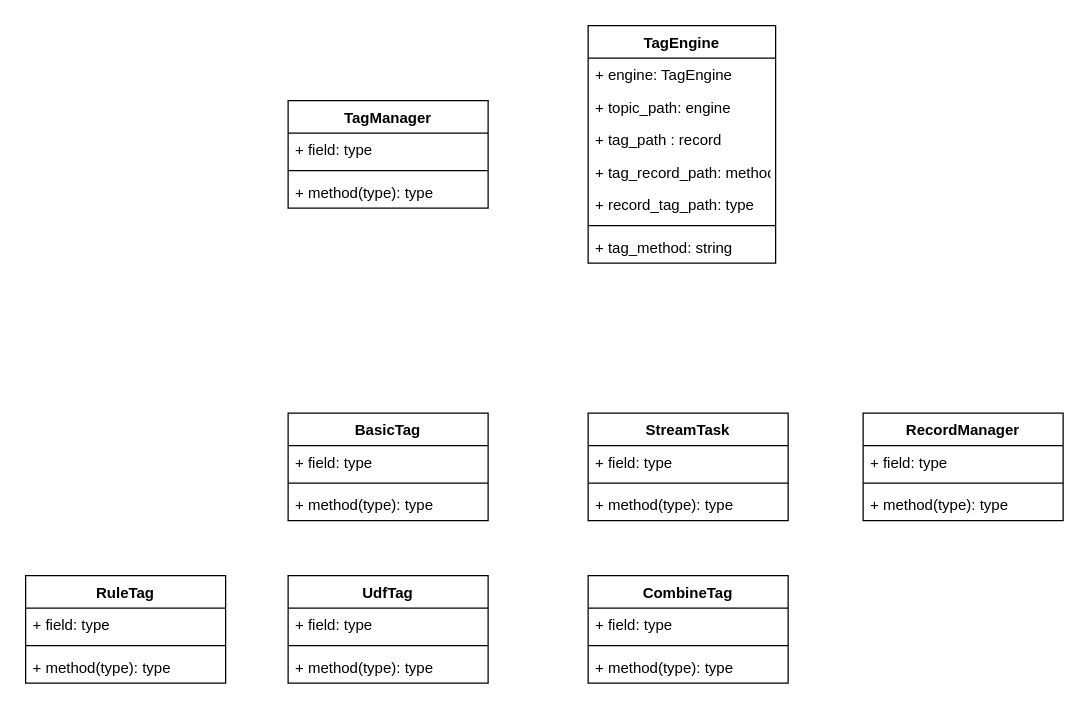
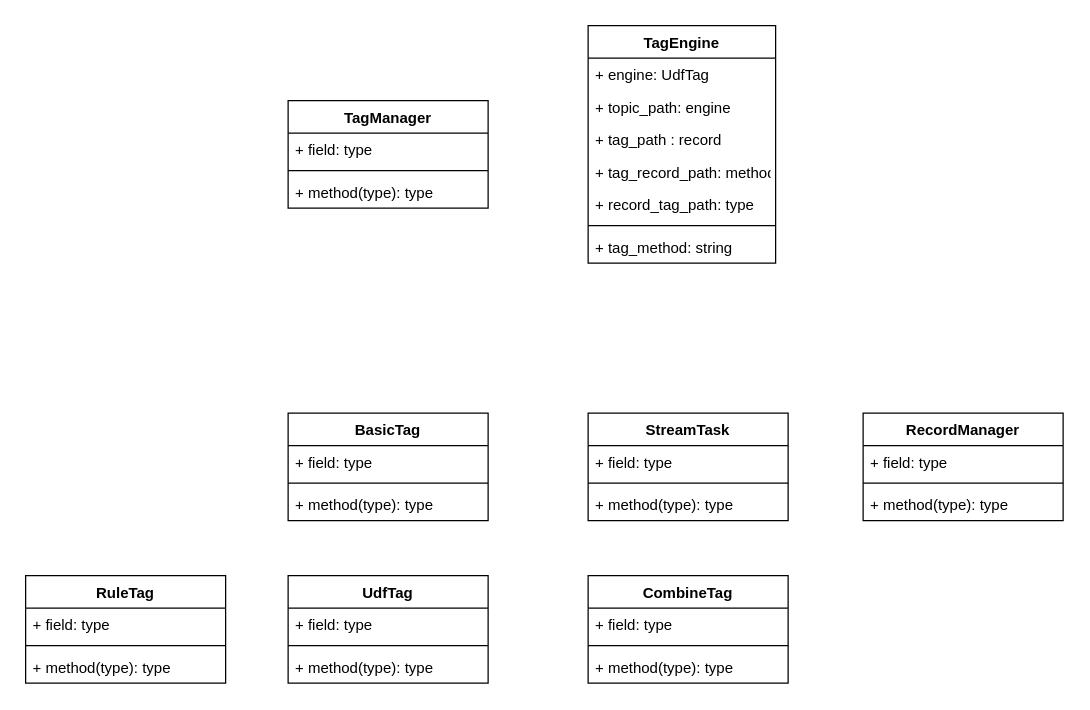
(665, 75) -> (654, 75)
